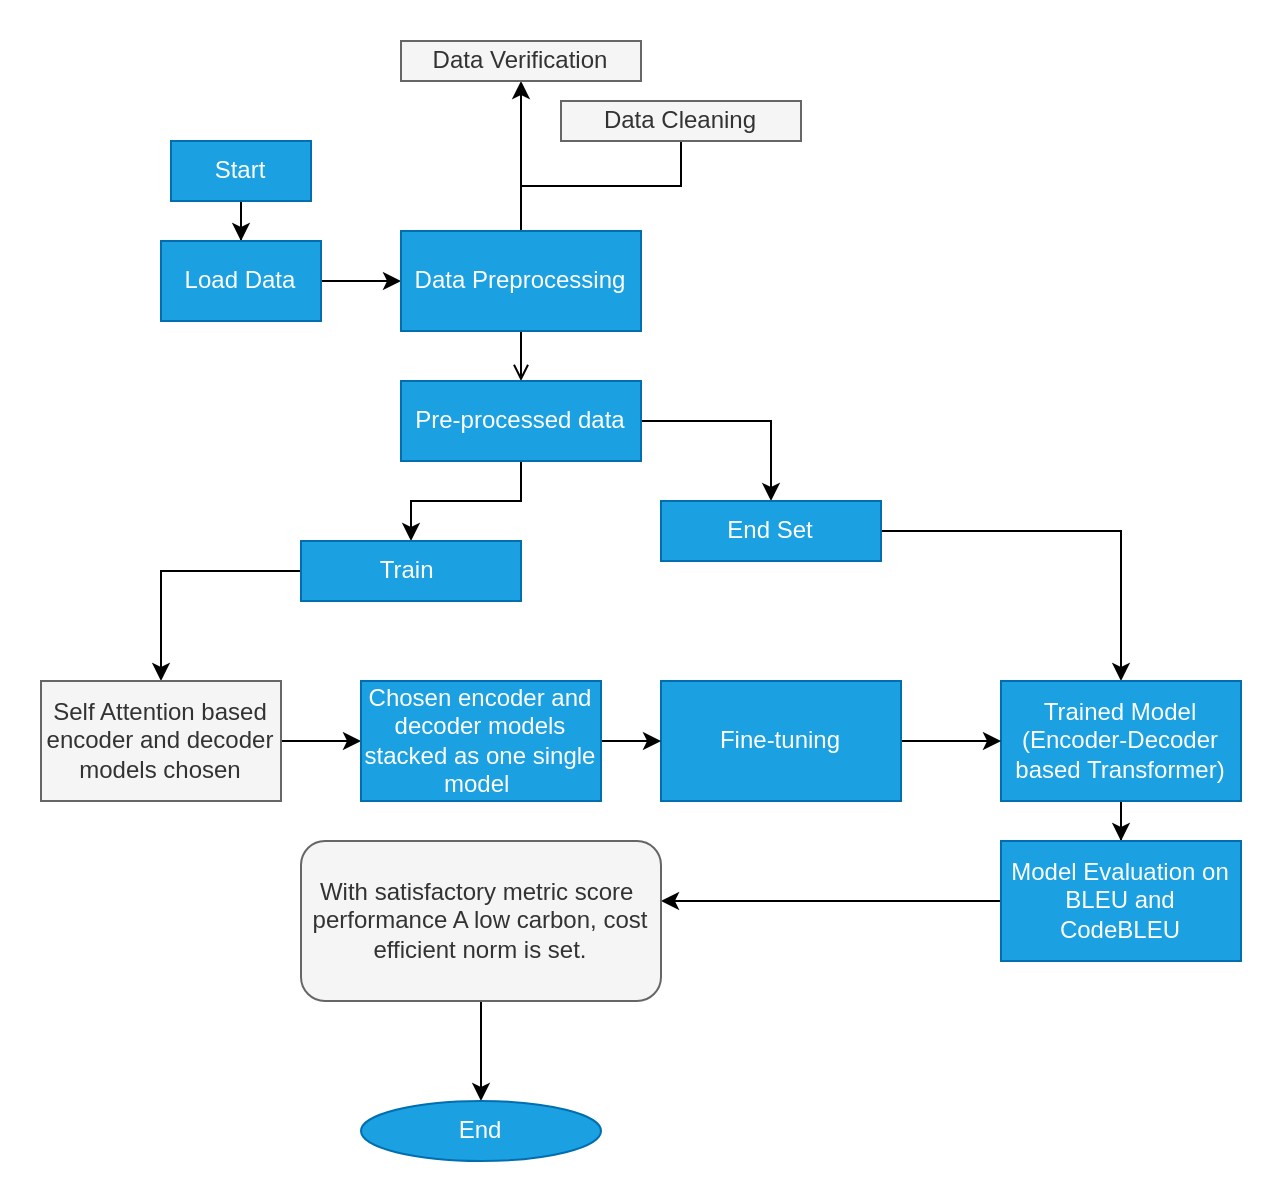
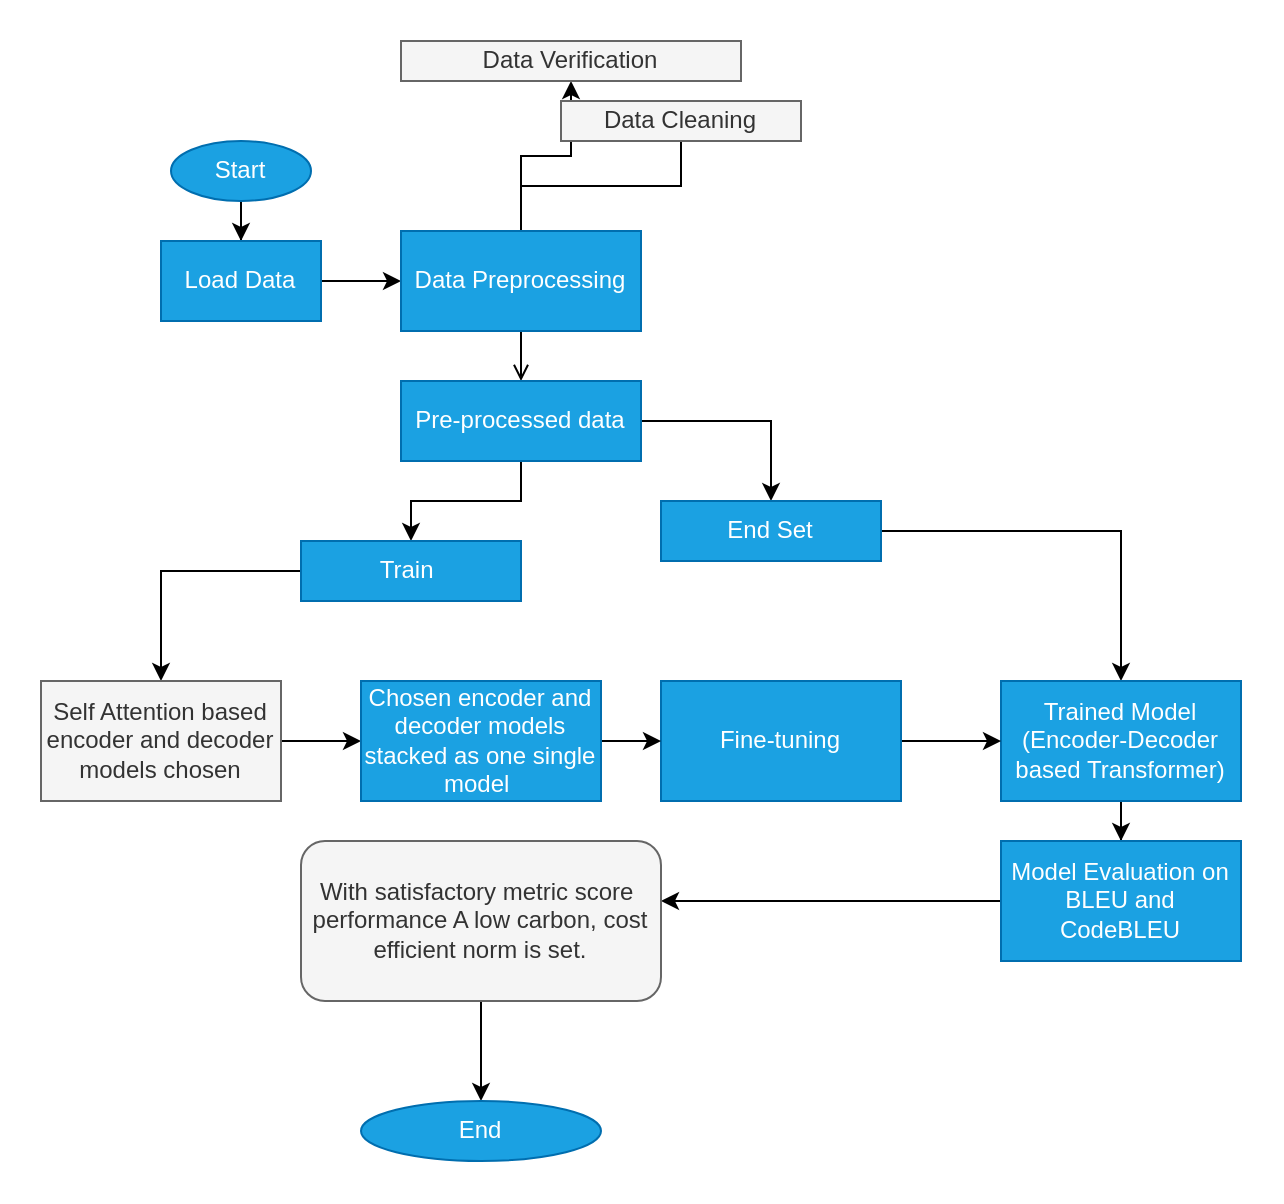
(521, 61) -> (571, 61)
(241, 171) -> (241, 171)
